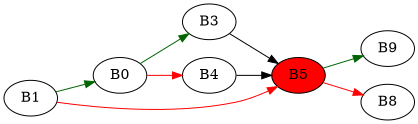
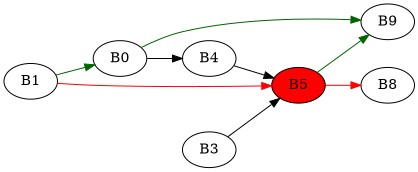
(160, 51) -> (244, 22)
(160, 75) -> (160, 59)
